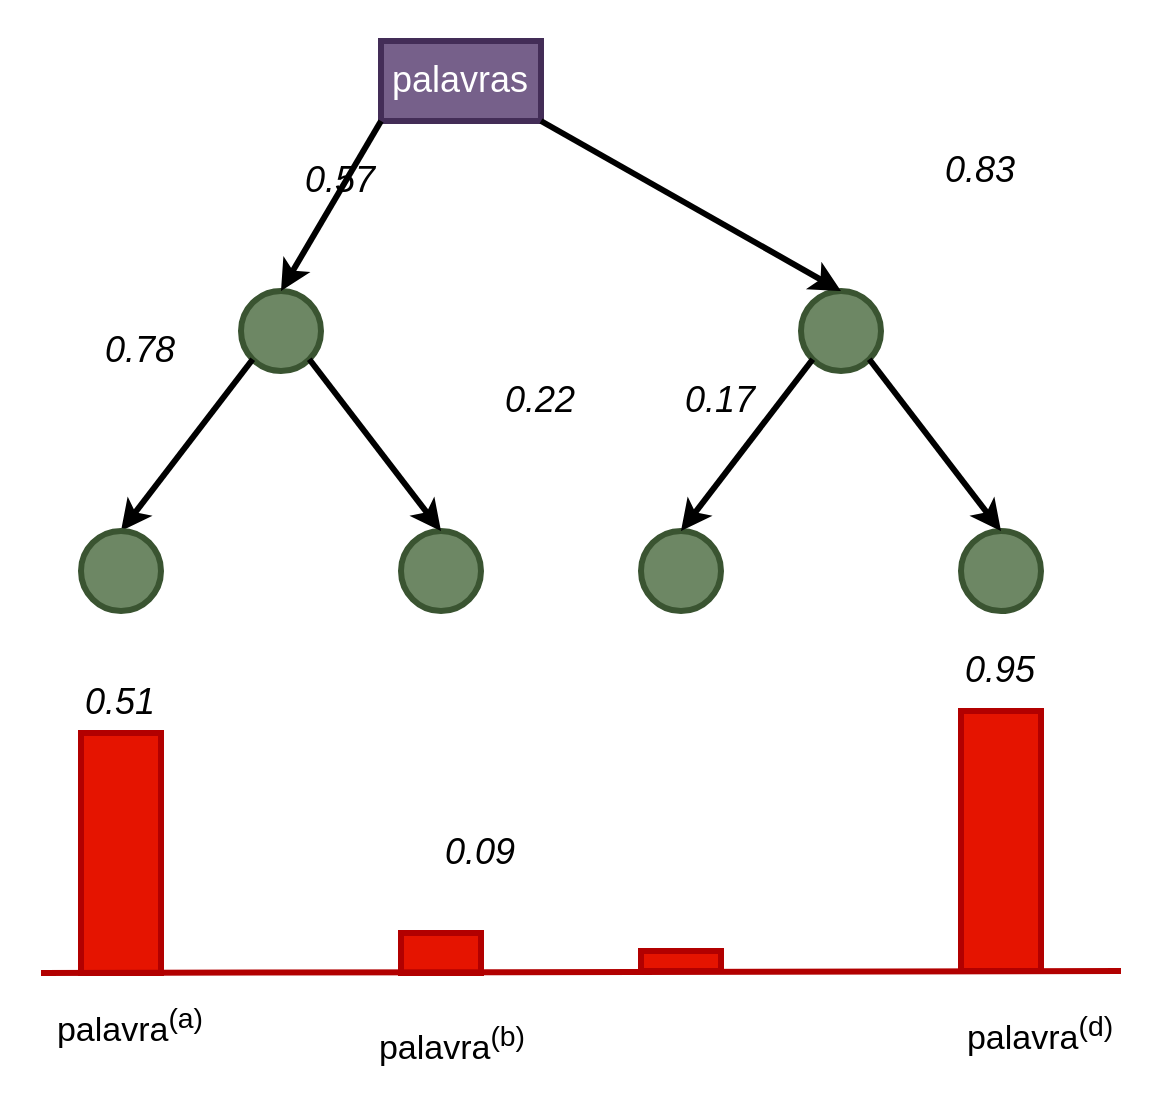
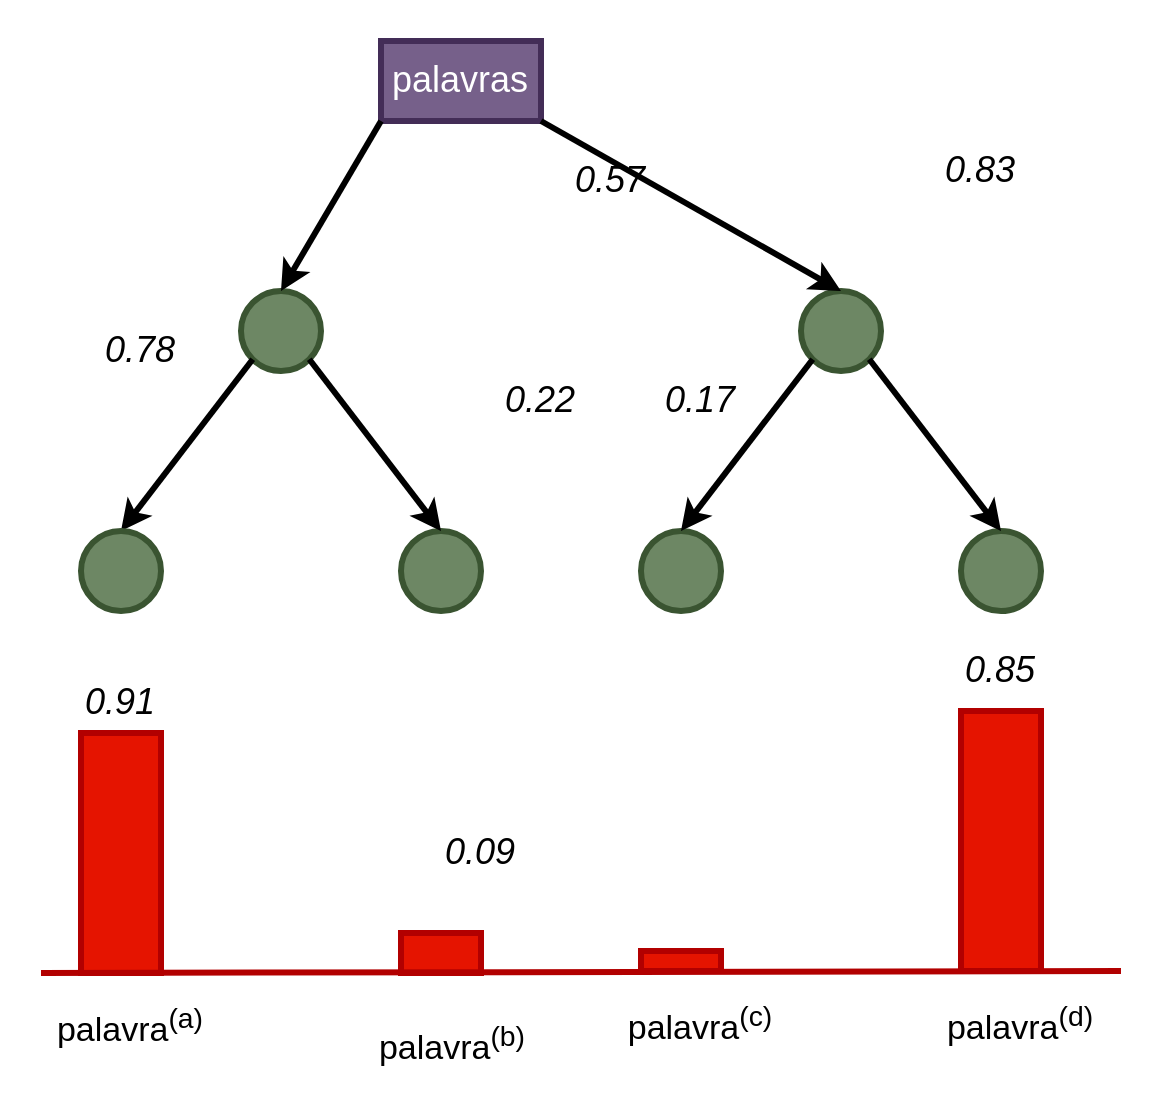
(341, 181) -> (611, 181)
(721, 401) -> (701, 401)
(1001, 671) -> (1001, 671)
(121, 703) -> (121, 703)
none -> (701, 1025)
(1041, 1035) -> (1021, 1025)
